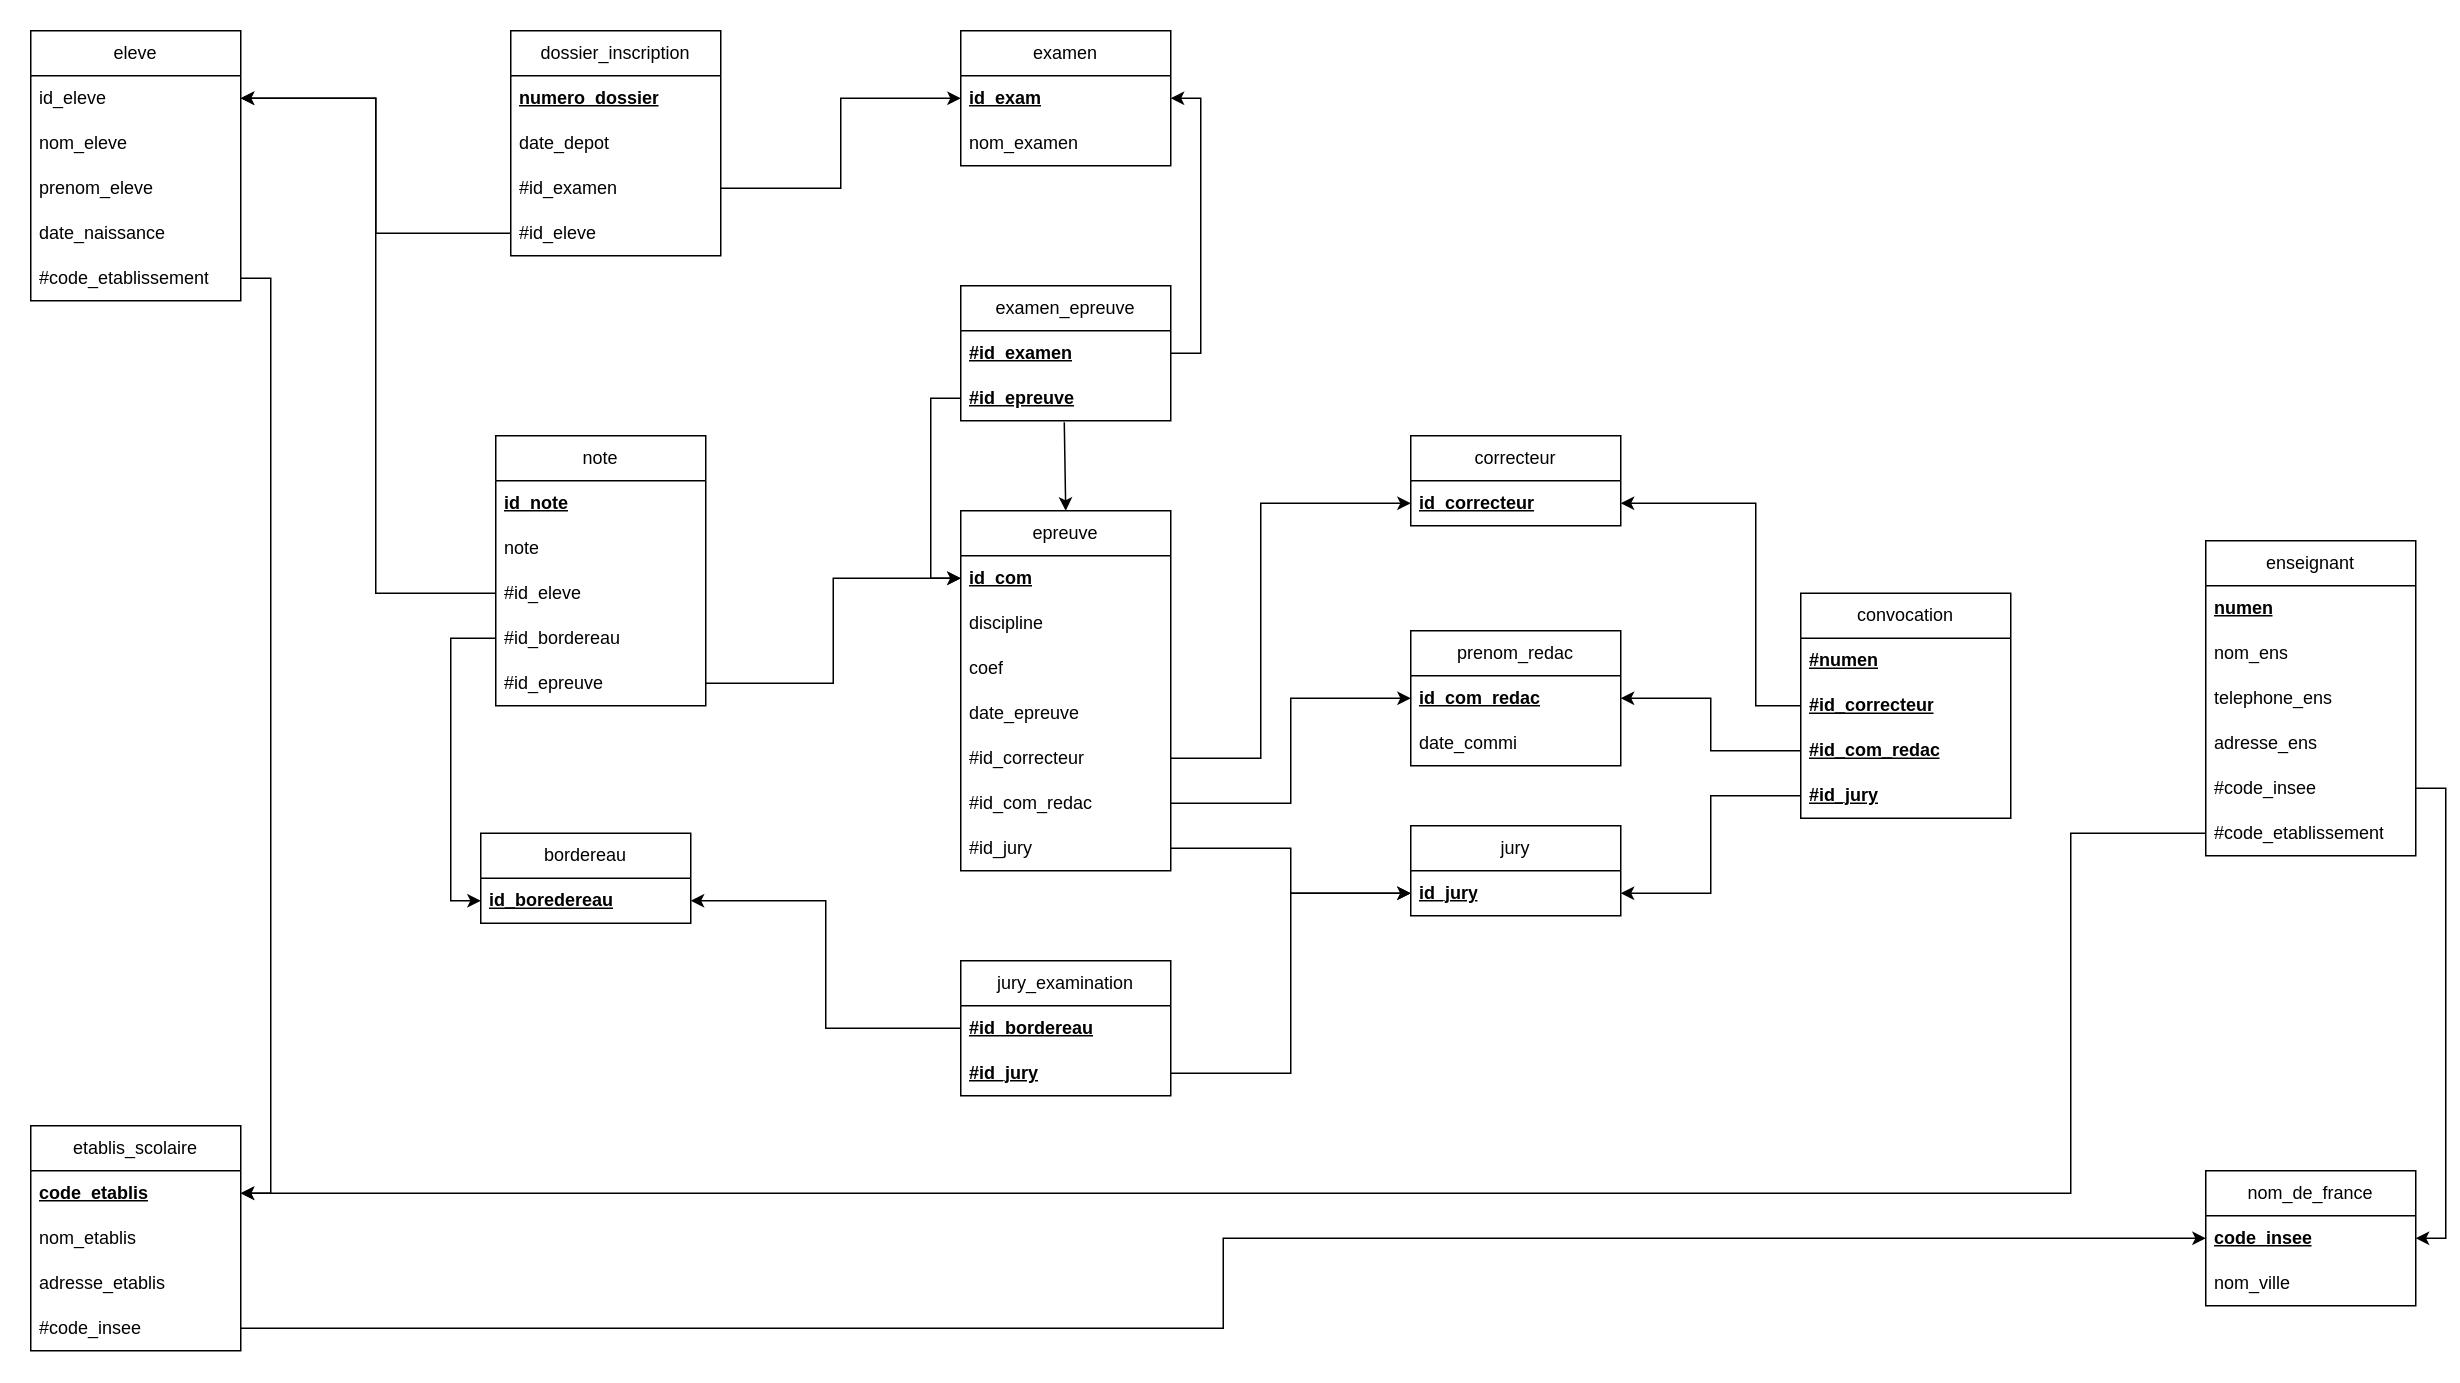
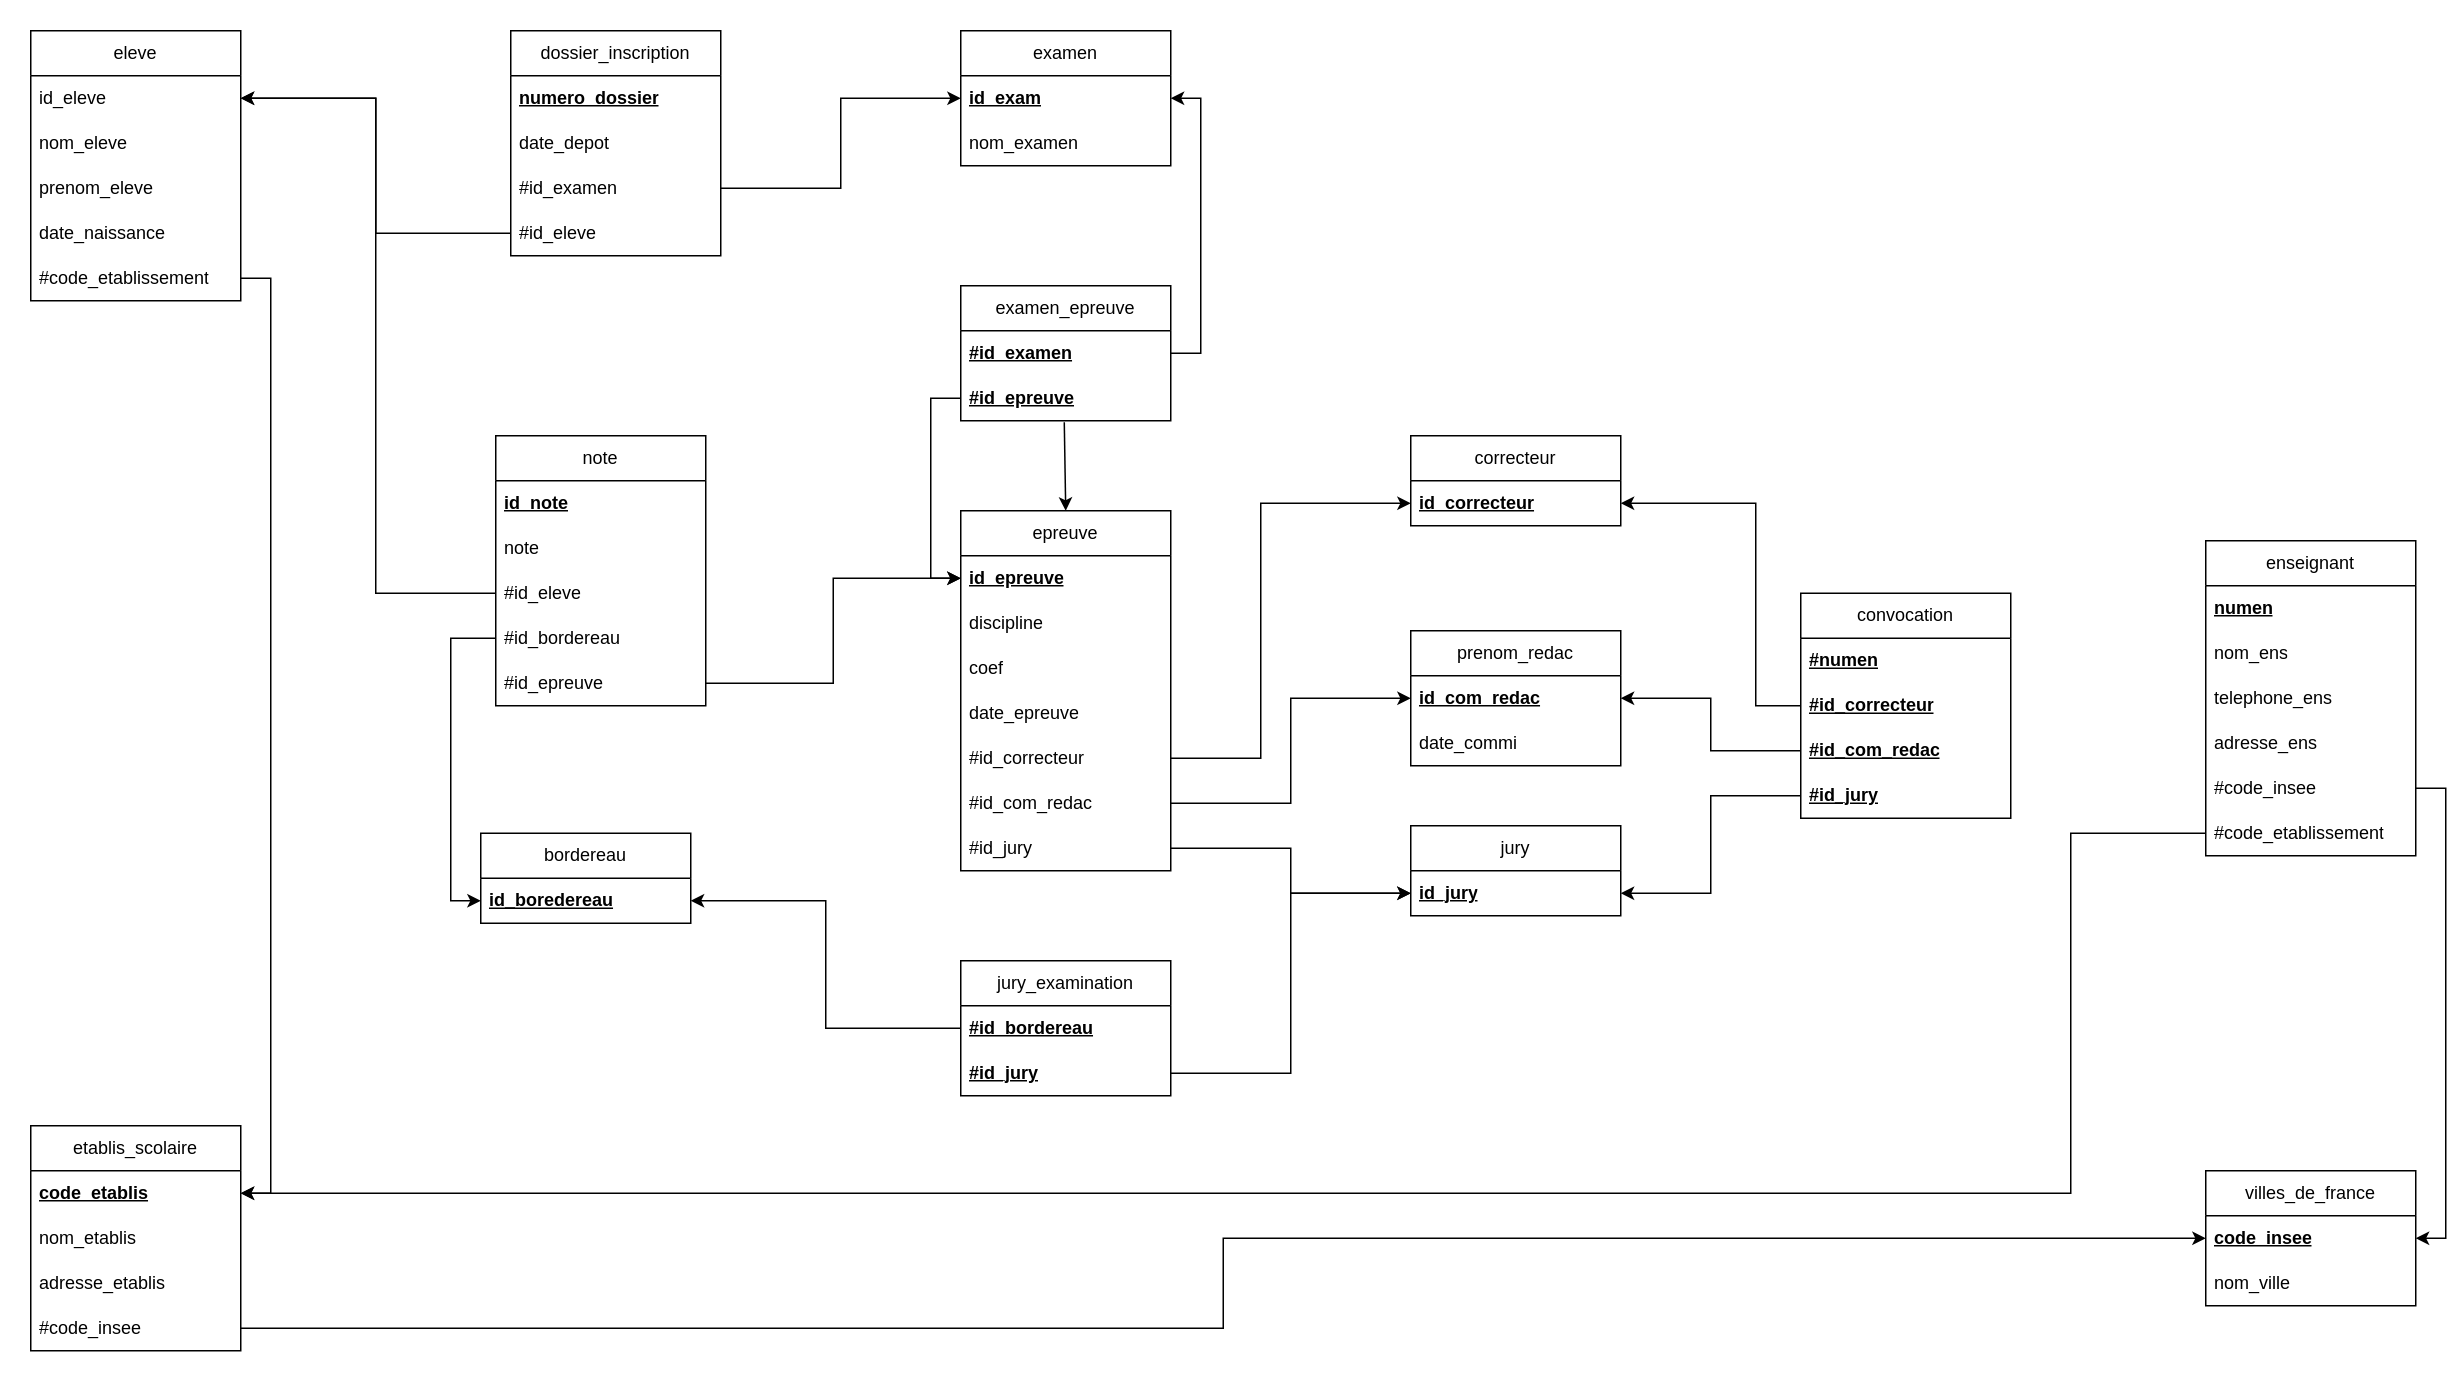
(998, 578) -> (1018, 578)
(2311, 1193) -> (2311, 1193)
